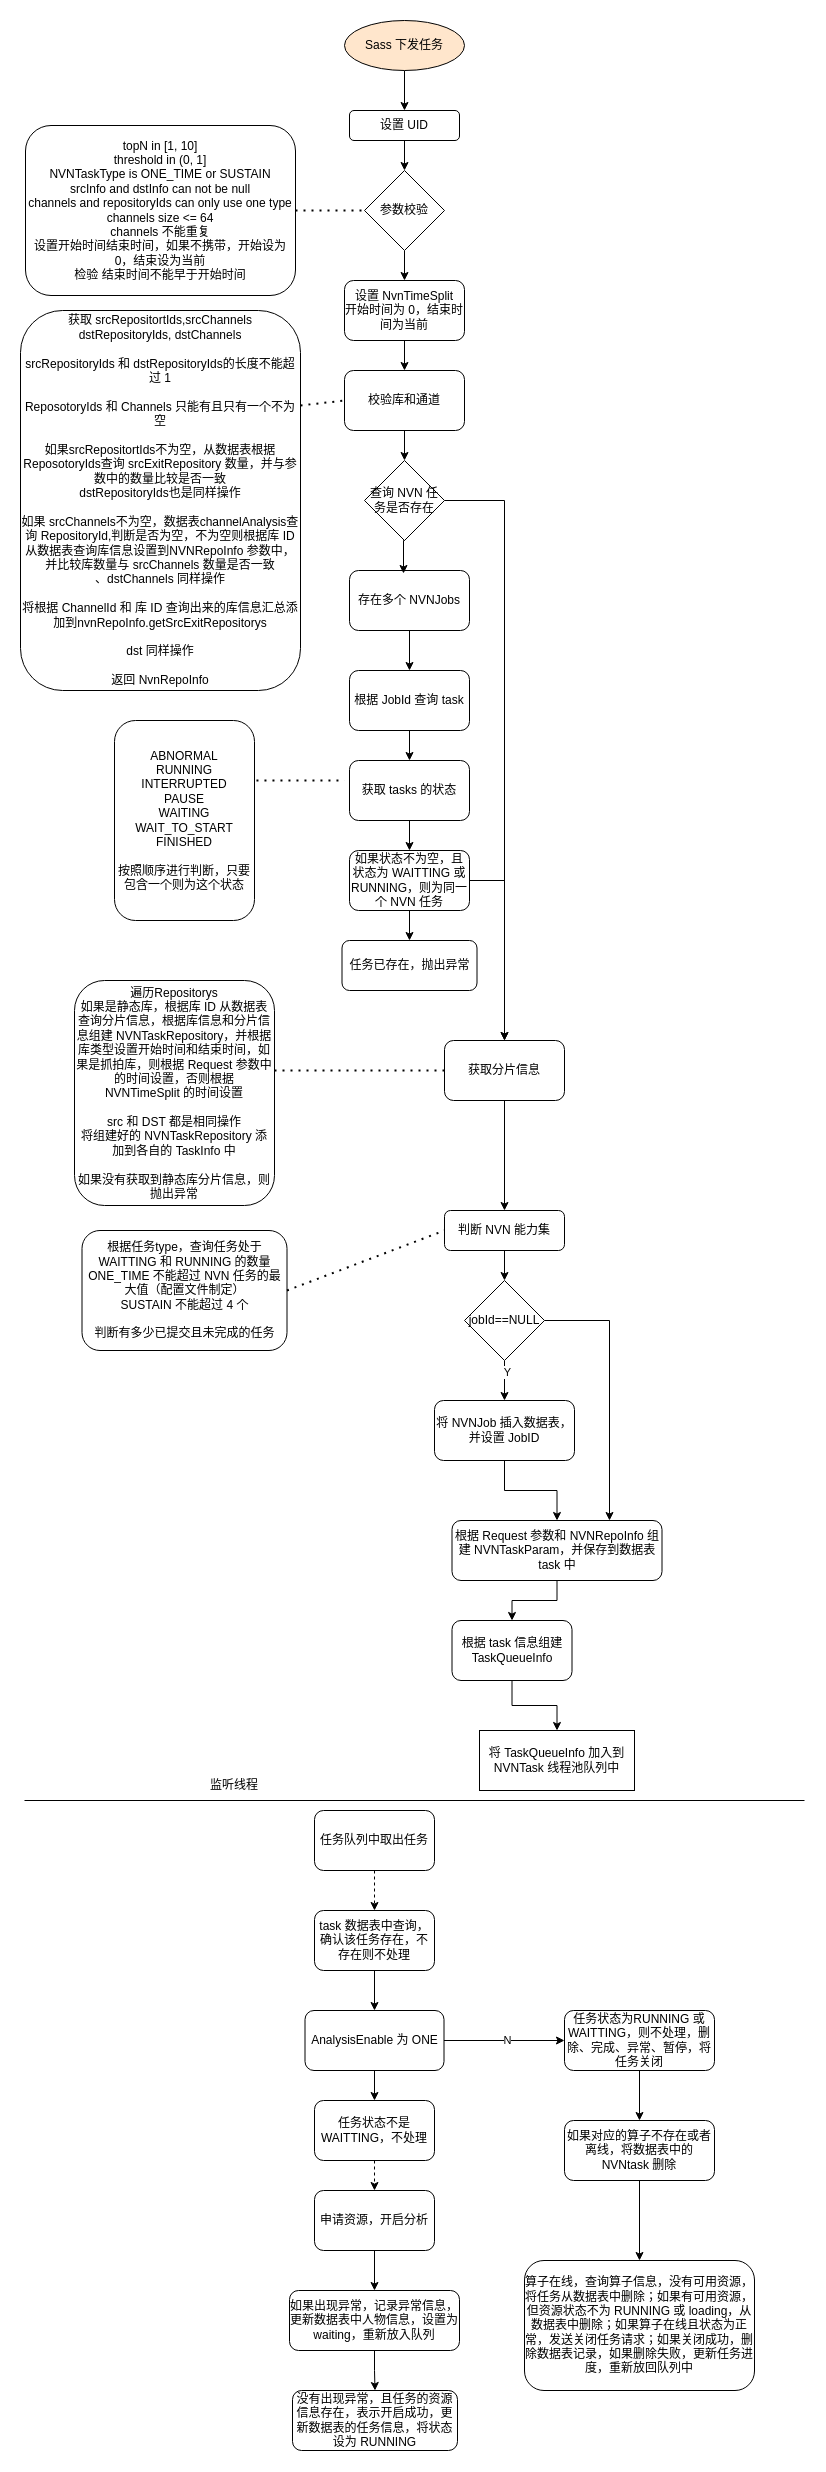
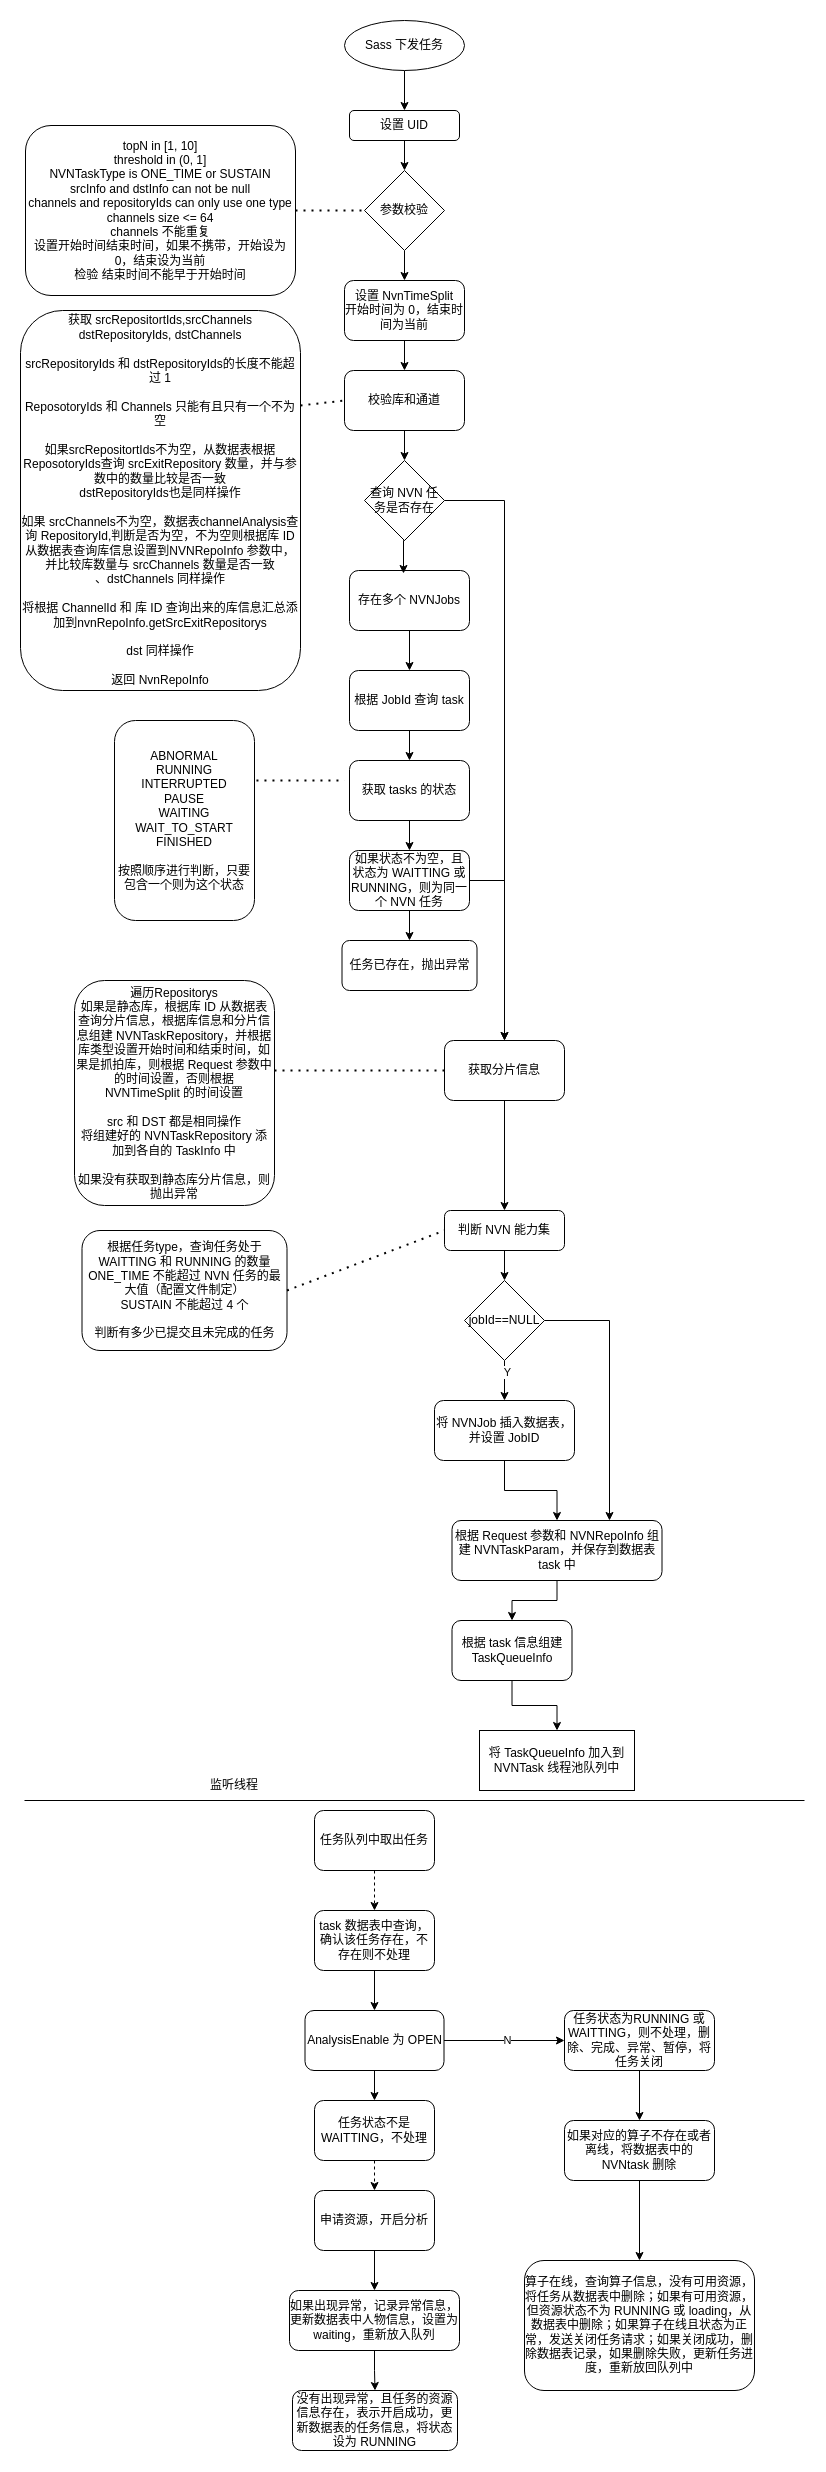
(405, 46) -> (405, 46)
(375, 2041) -> (375, 2041)
